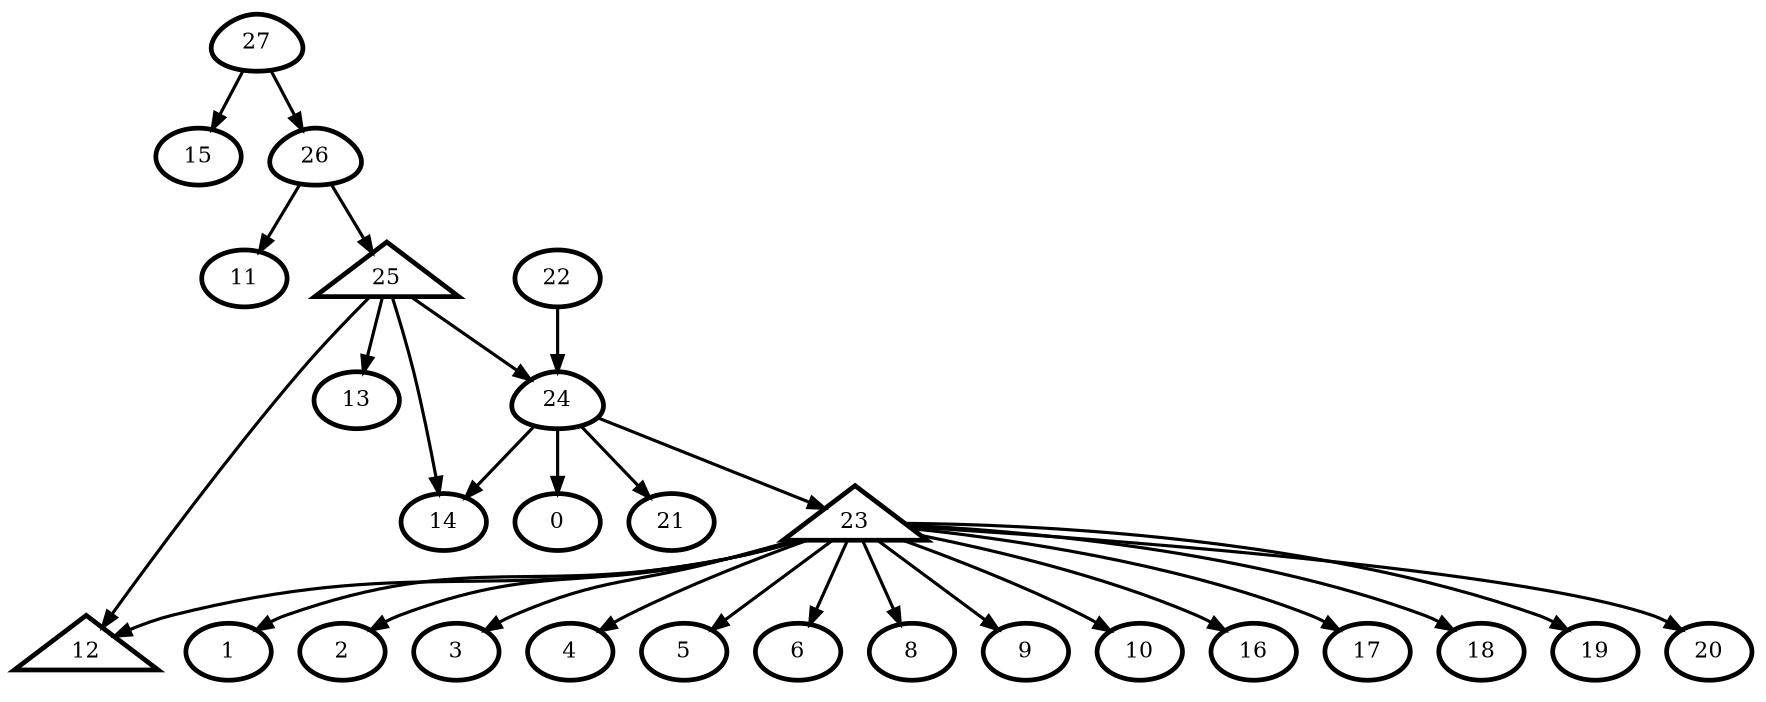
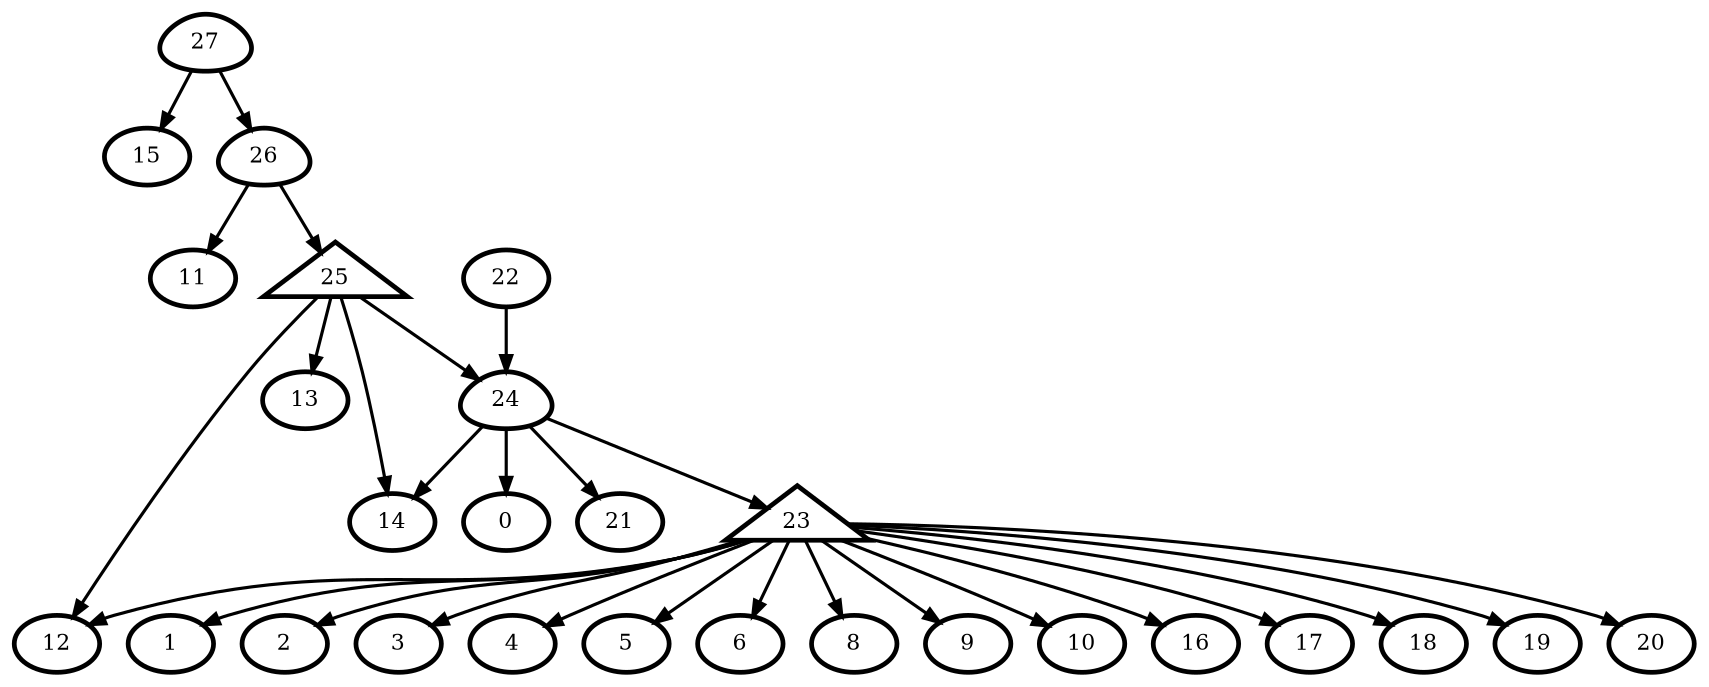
(86, 652) -> (57, 644)
